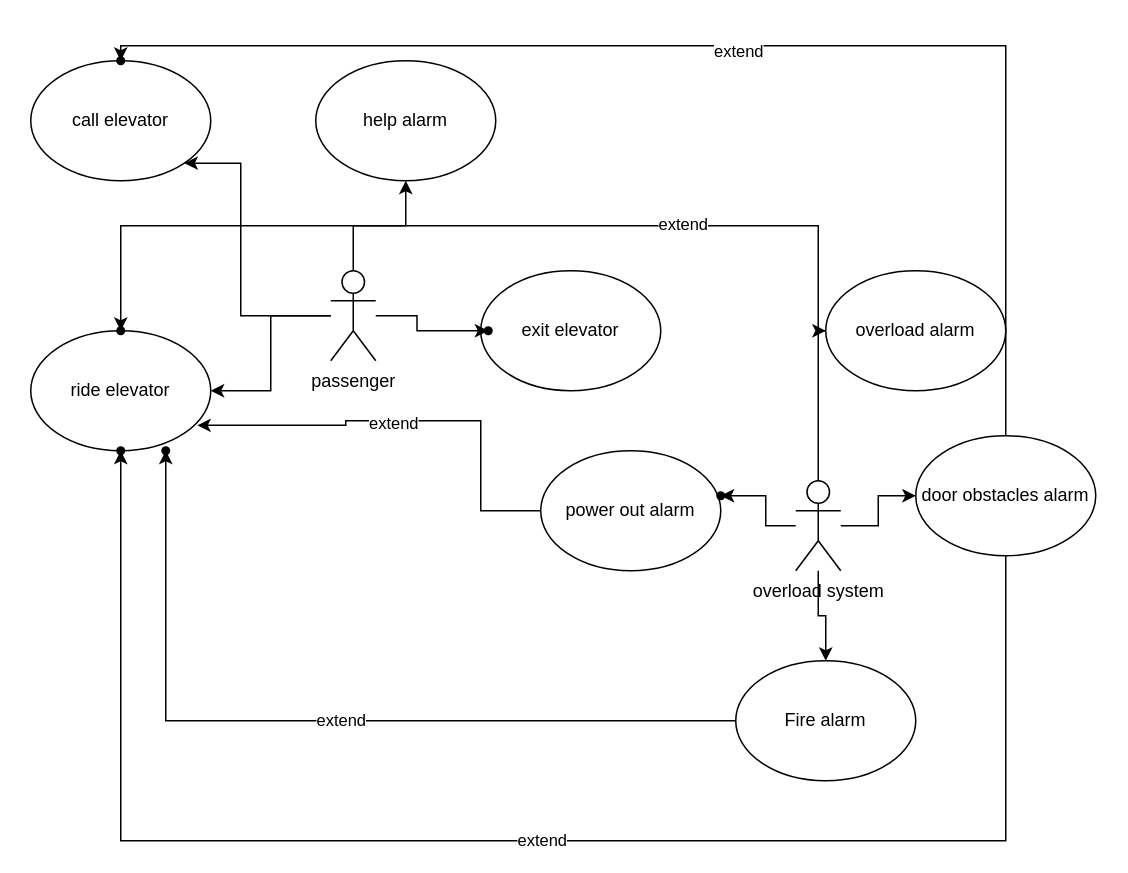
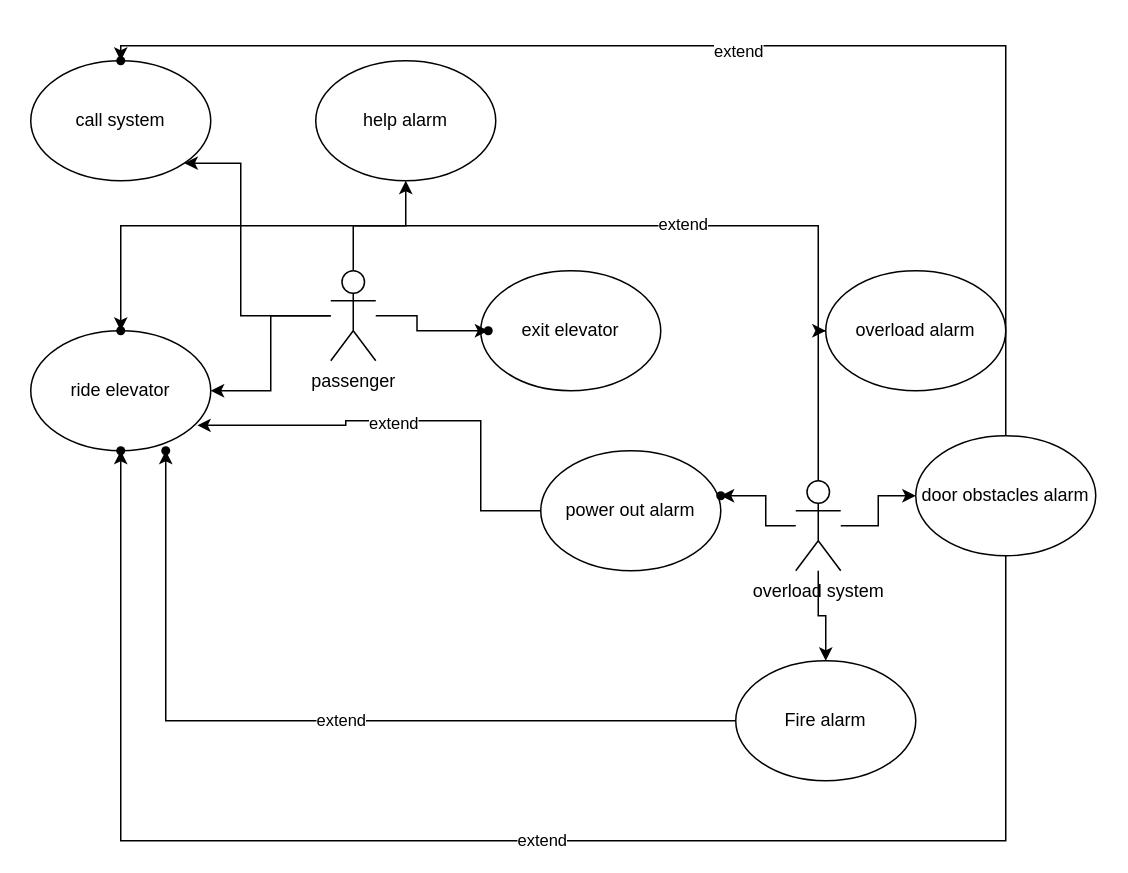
(121, 121) -> (121, 121)
